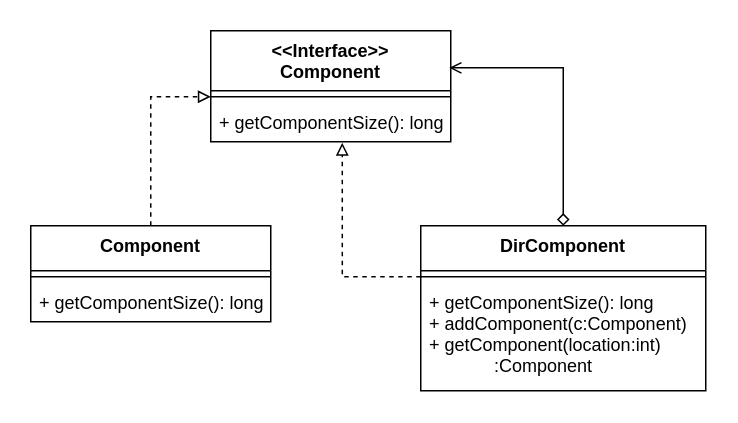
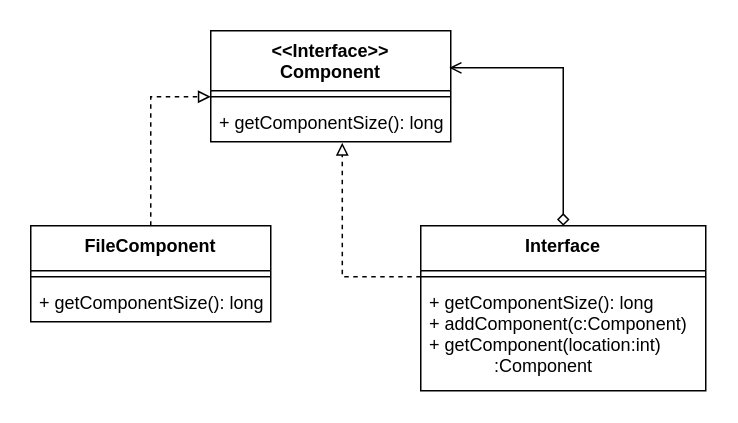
(150, 246) -> (150, 246)
(563, 246) -> (563, 246)
